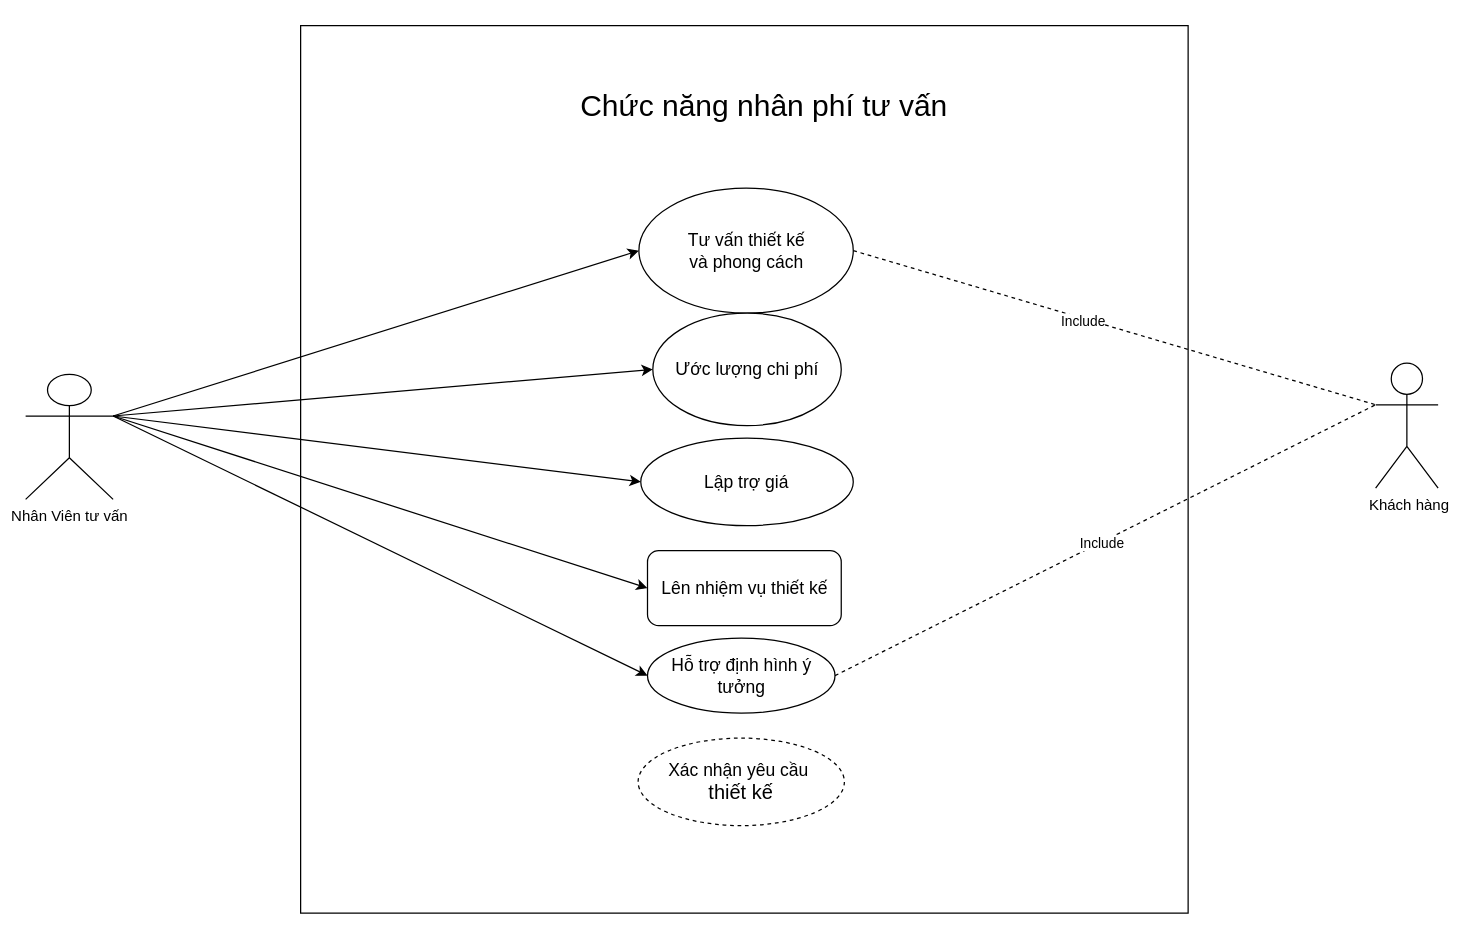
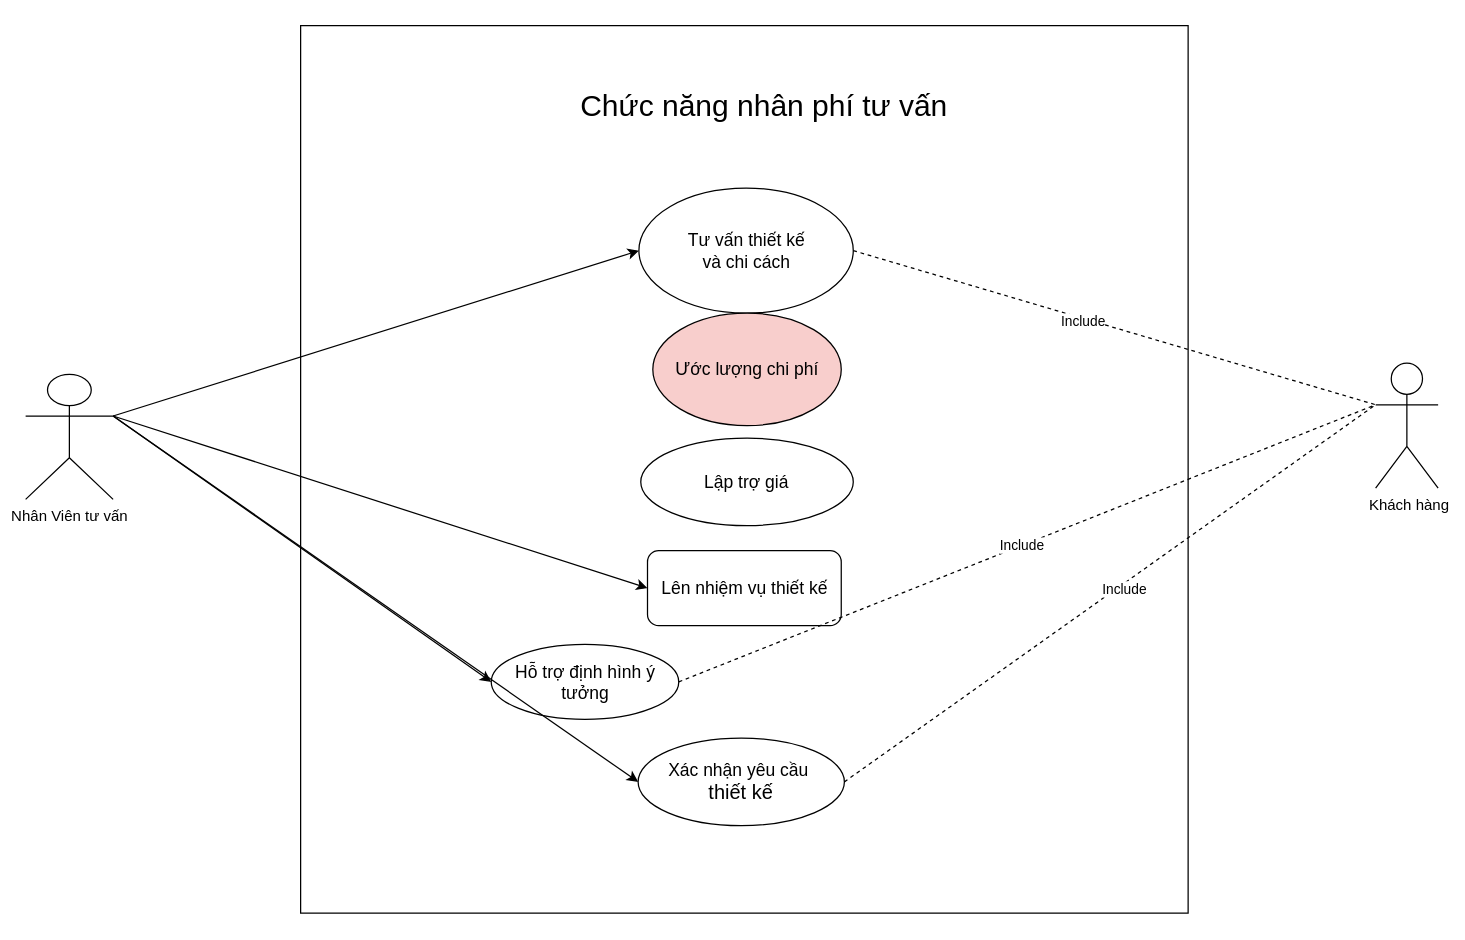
(747, 251) -> (747, 251)
(747, 369) -> (747, 369)
(384, 393) -> none
(379, 449) -> none
none -> (1108, 595)
none -> (486, 676)
(741, 676) -> (585, 682)
(741, 782) -> (741, 782)
